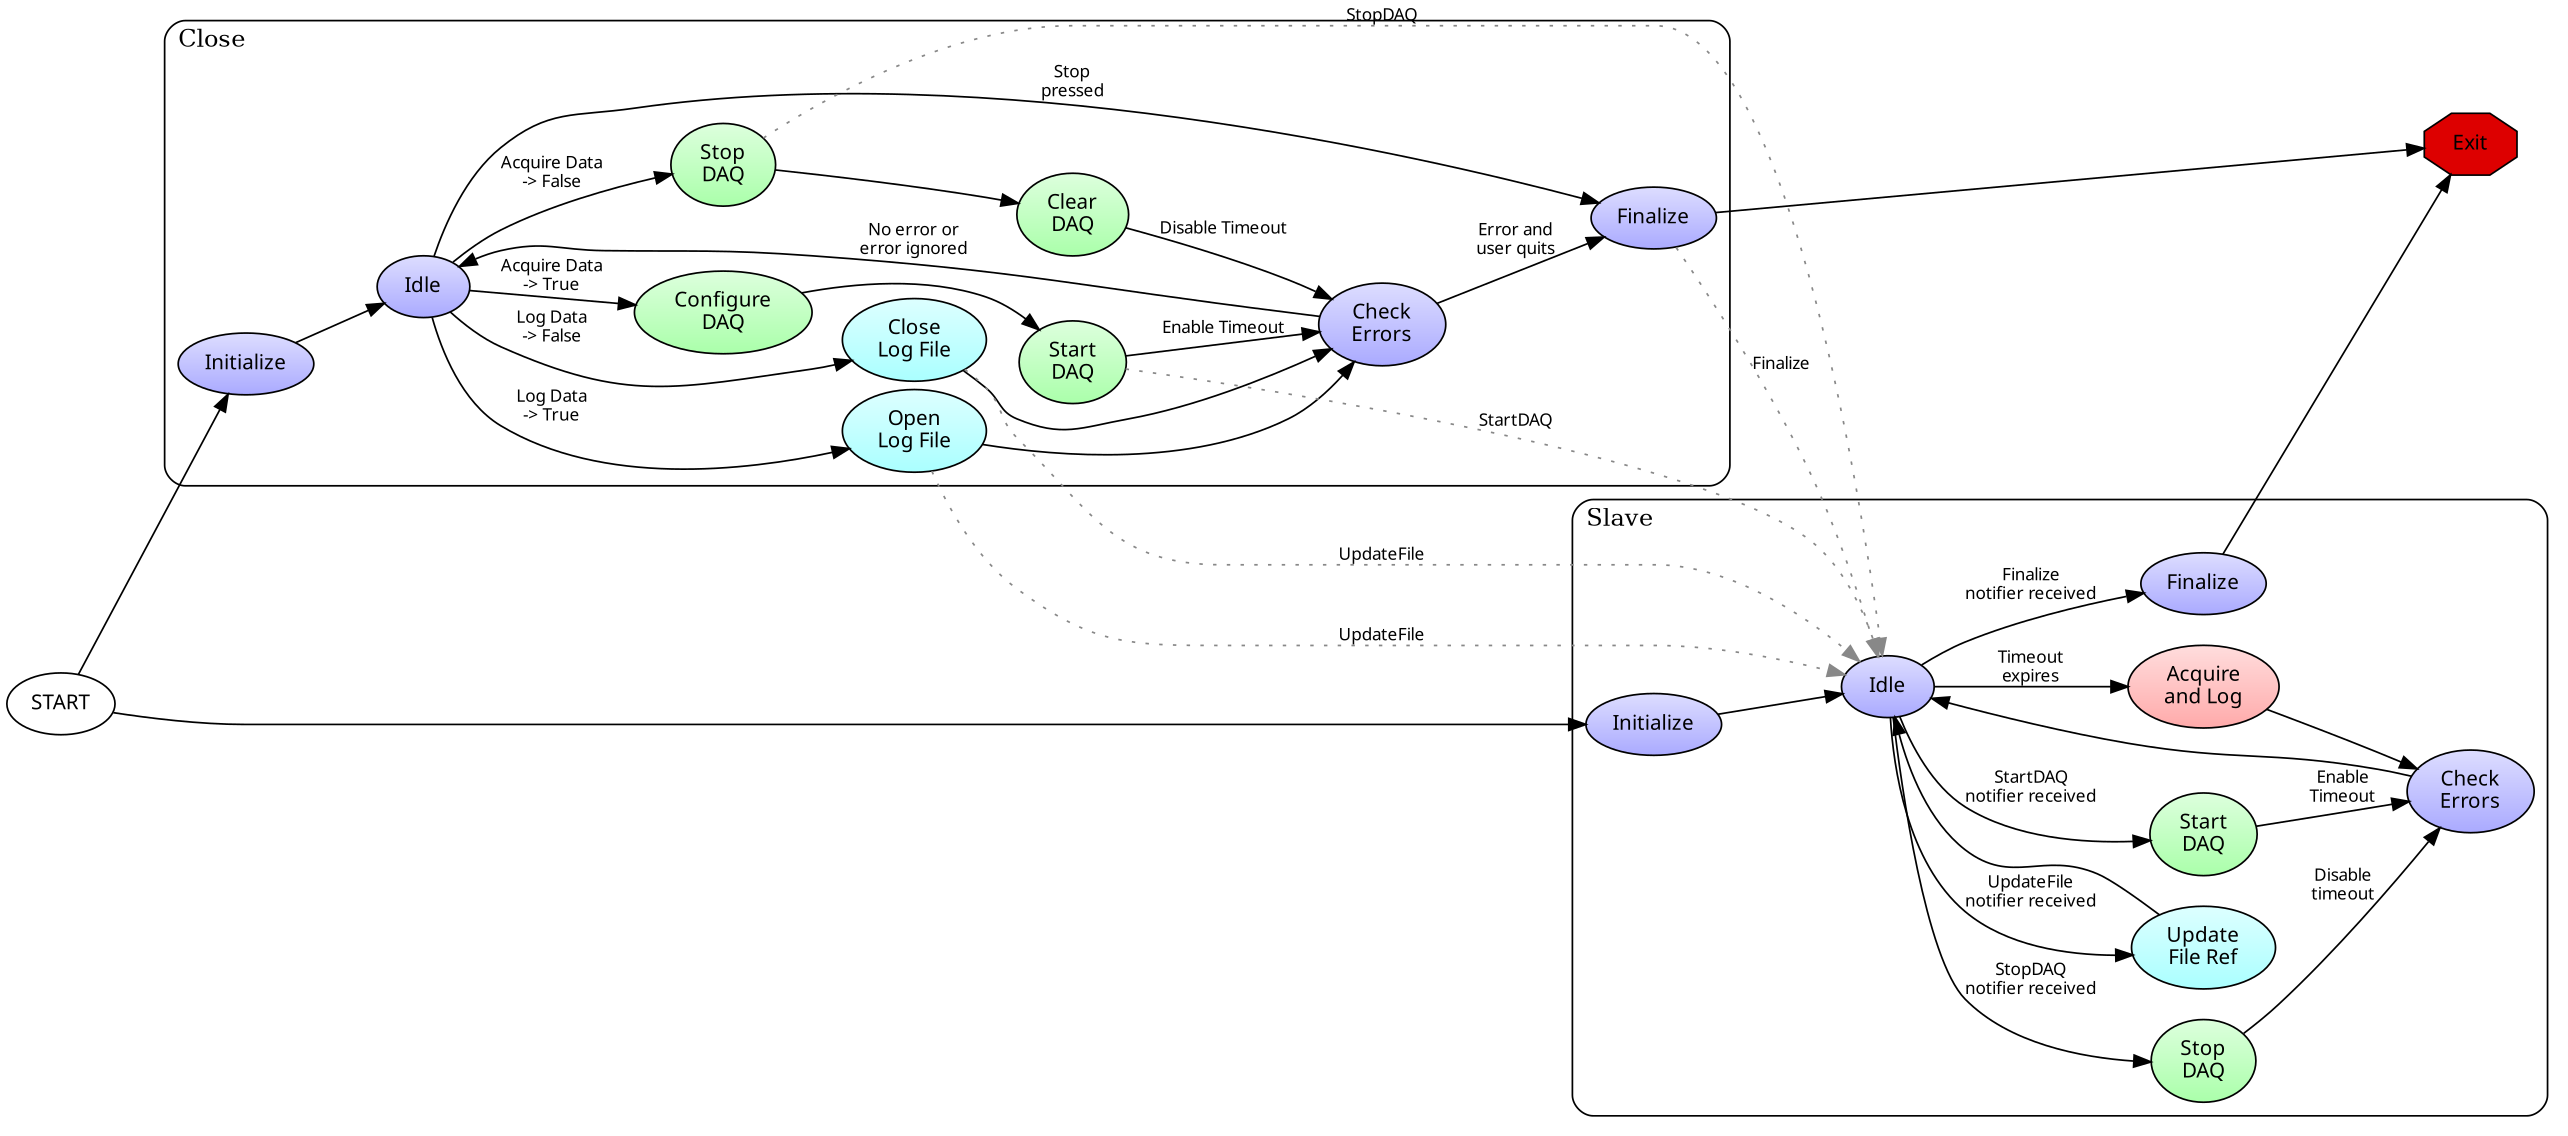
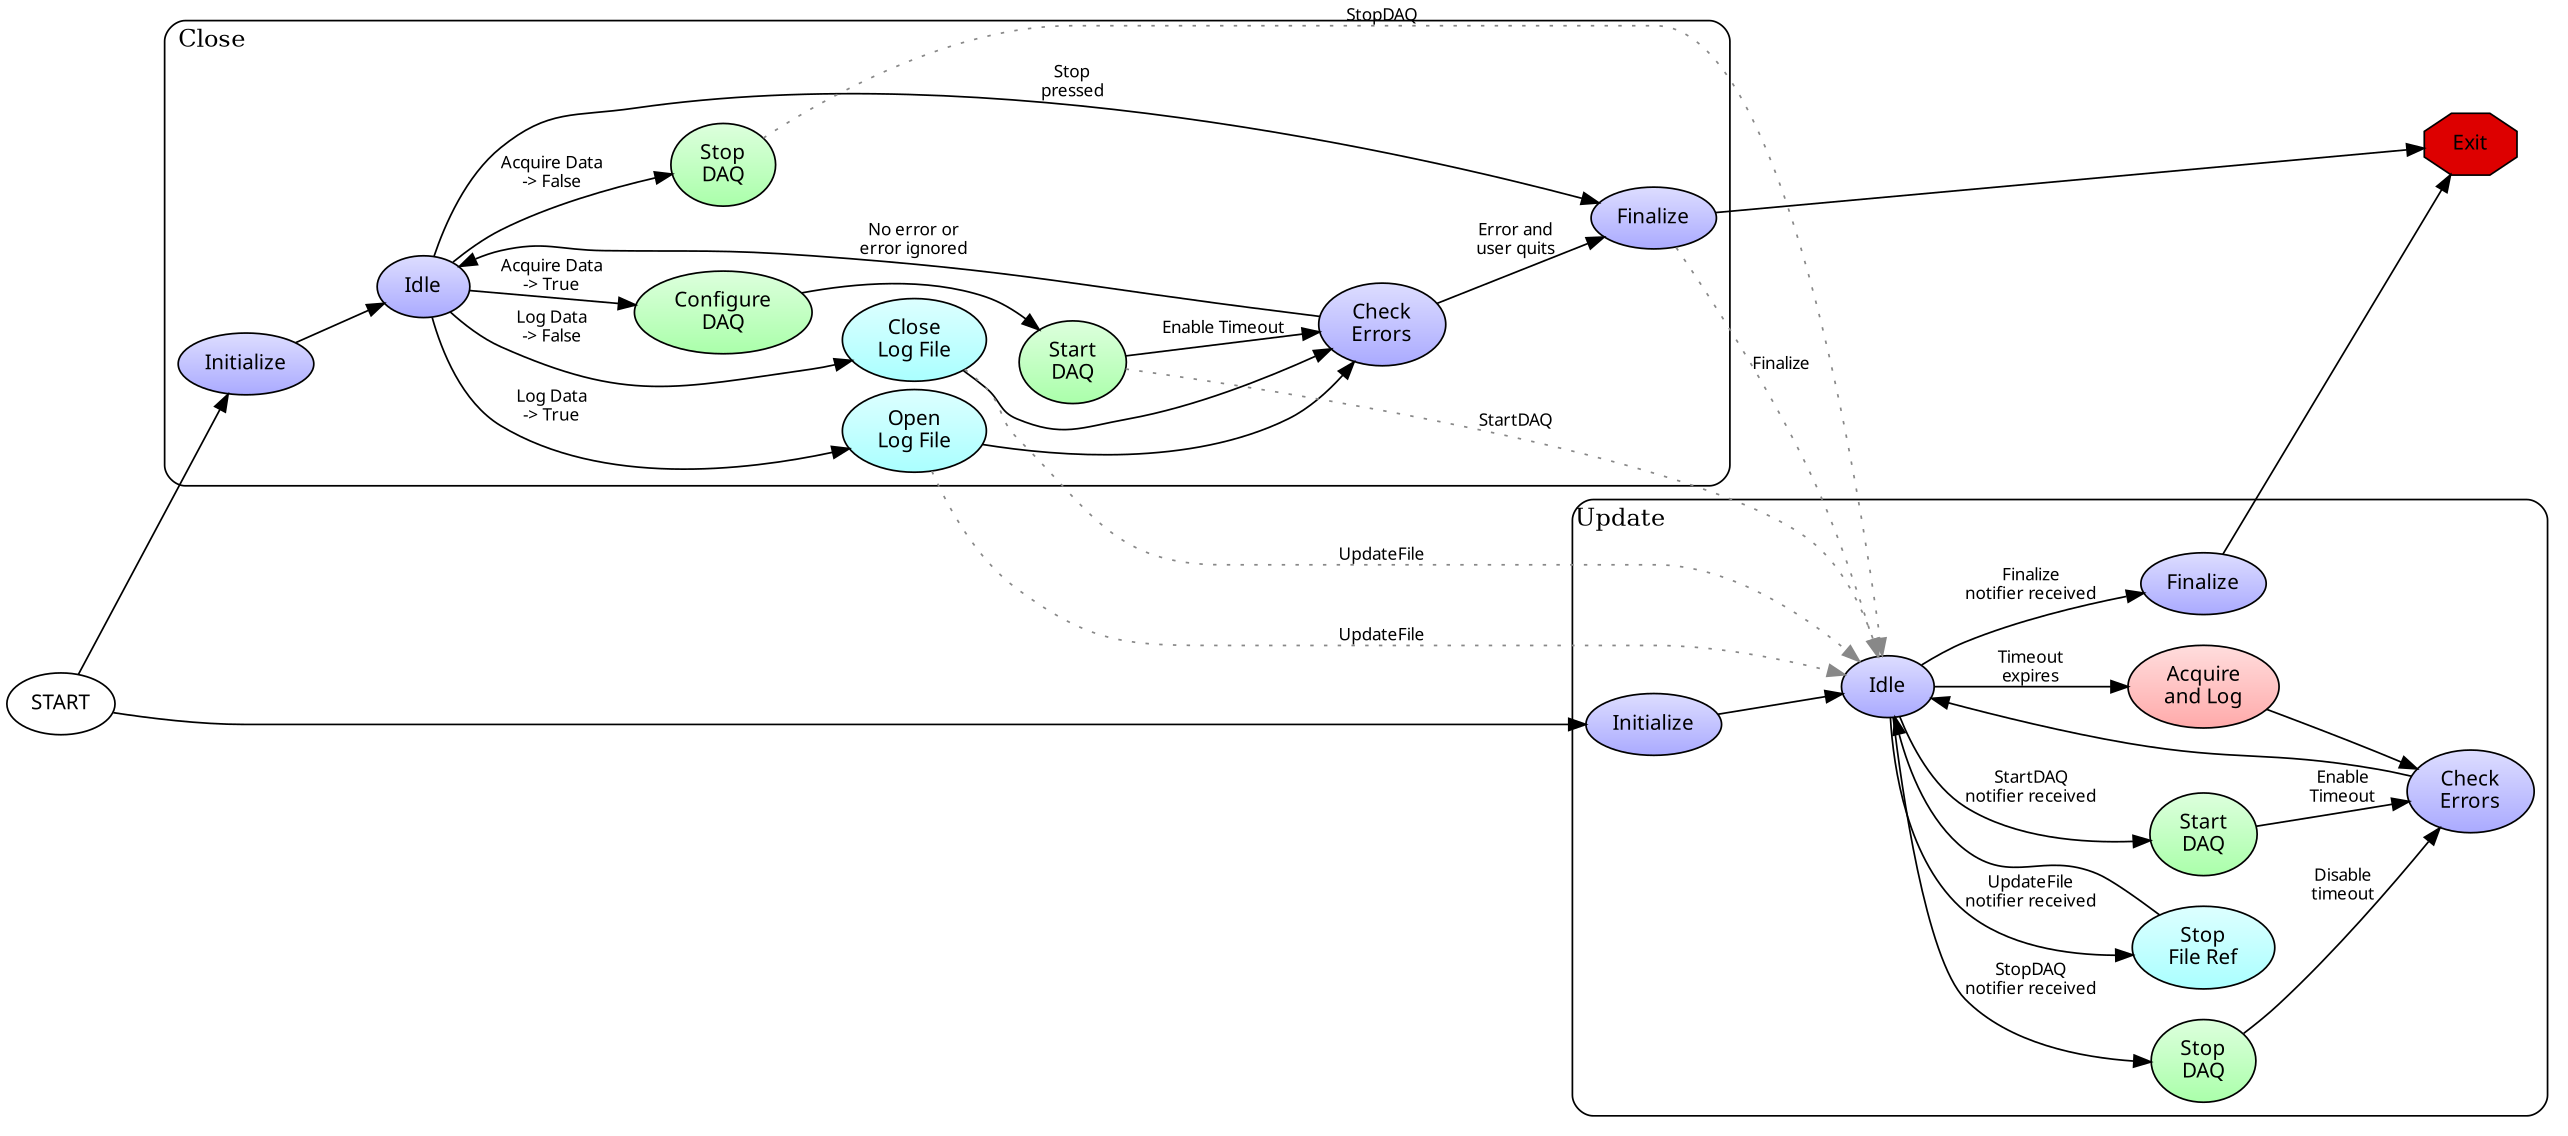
(1073, 215) -> none
(1620, 519) -> (1620, 519)
(2204, 948) -> (2204, 948)
